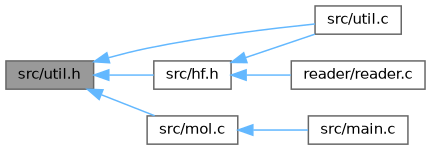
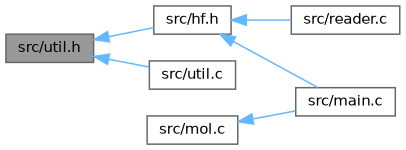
(280, 46) -> (275, 64)
(358, 75) -> (346, 20)
(128, 105) -> none
